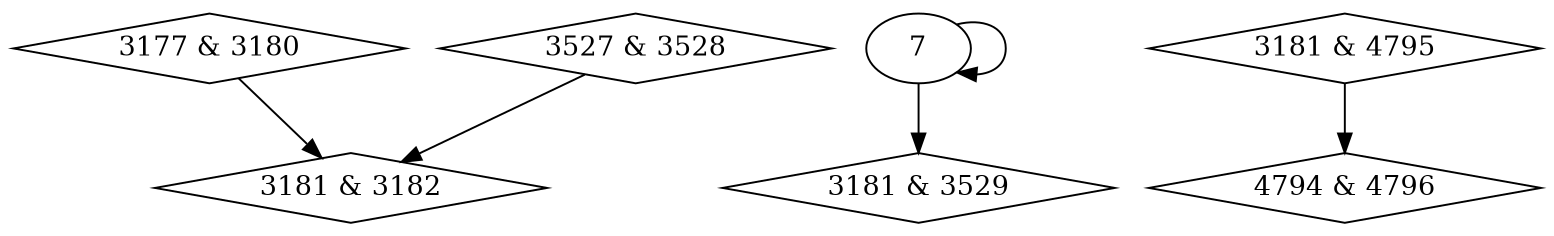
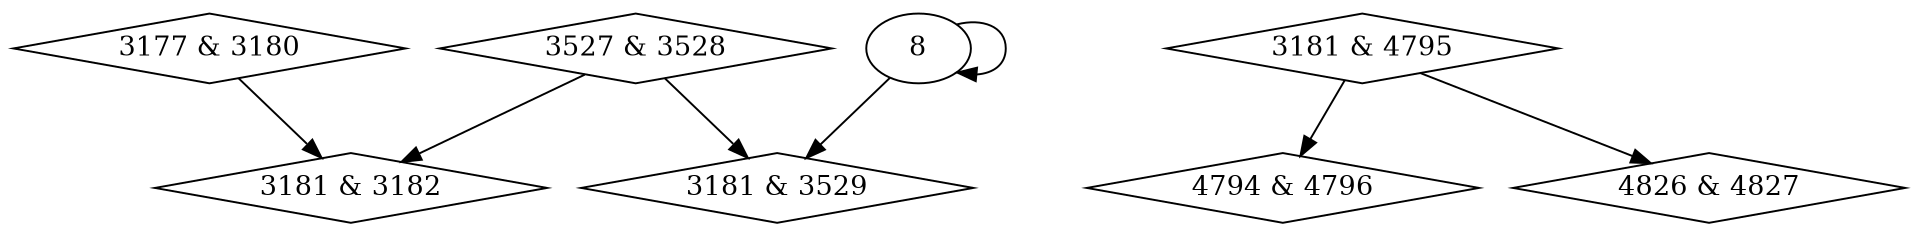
(919, 48) -> (919, 48)
none -> (699, 111)
none -> (1709, 188)
